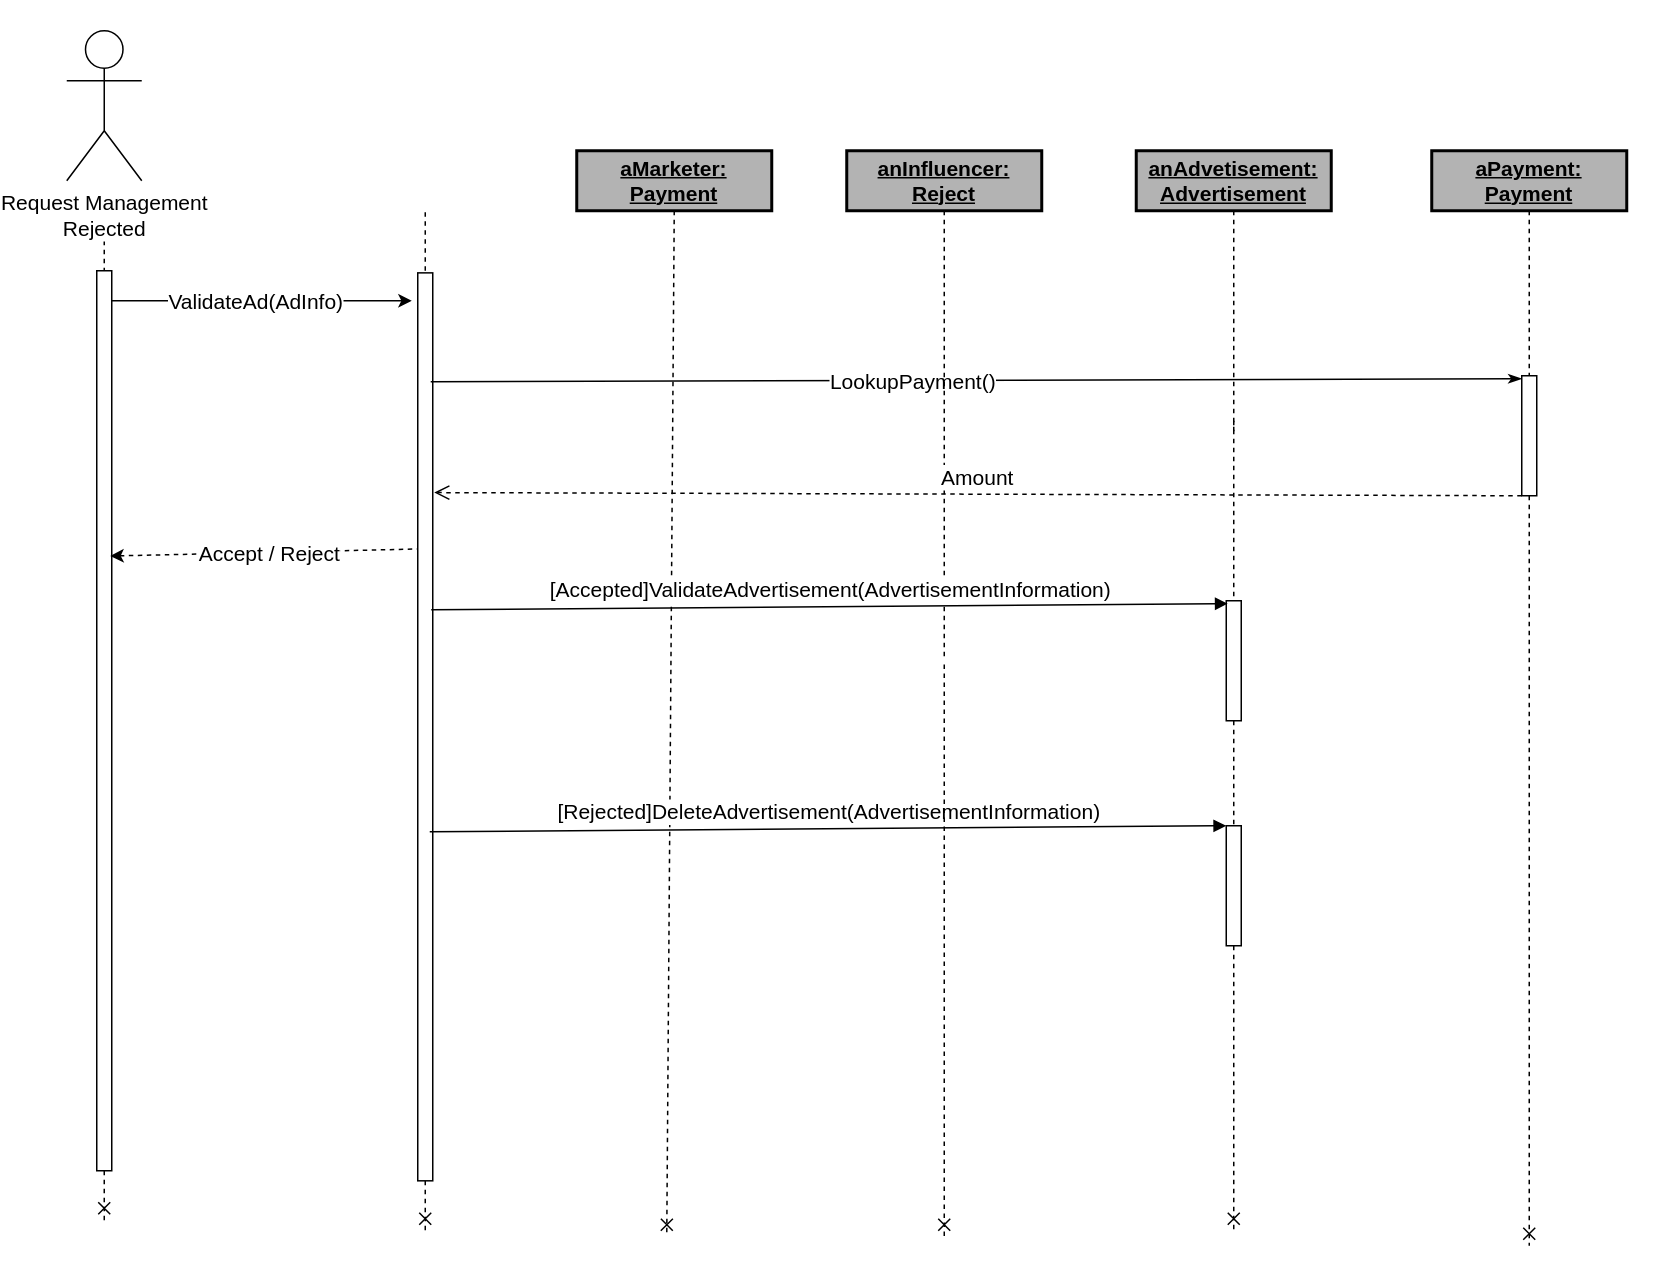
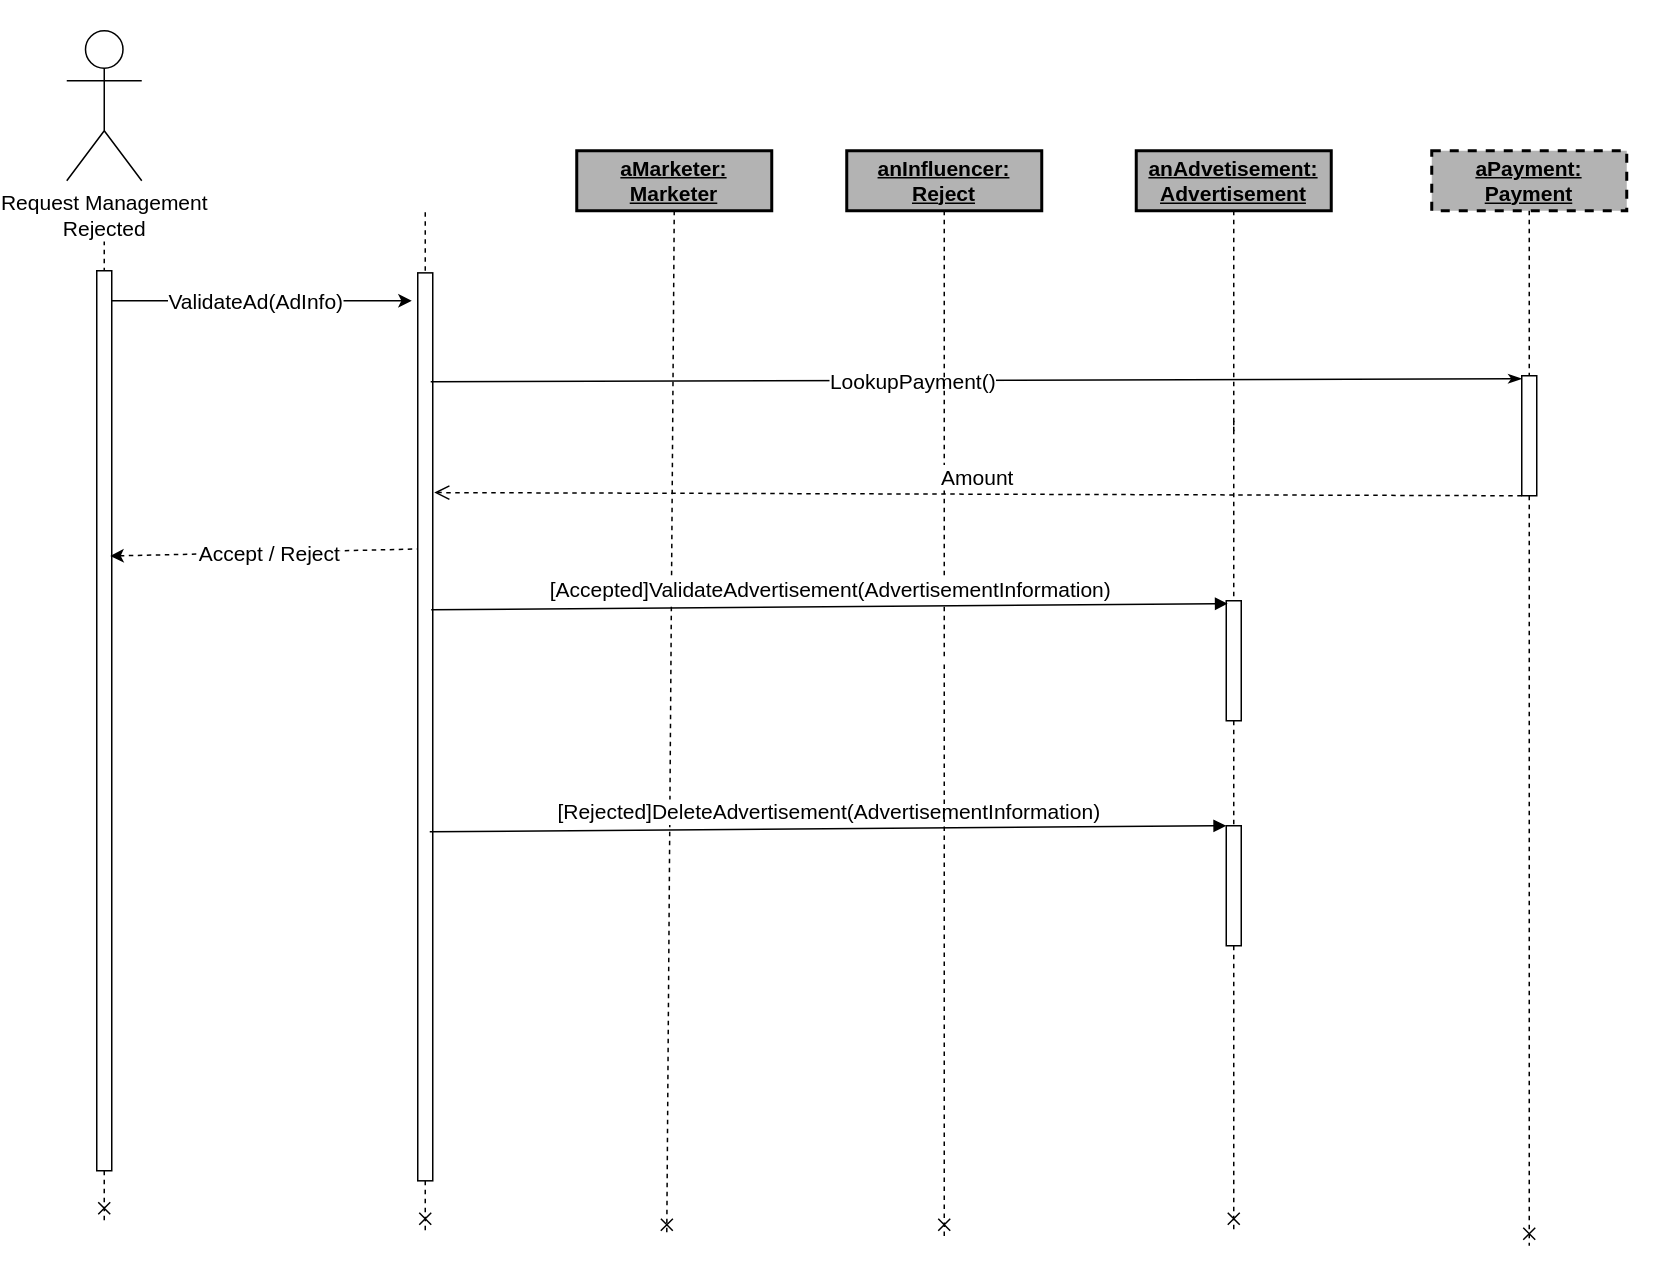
(674, 181) -> (674, 181)
(1529, 181) -> (1529, 181)
